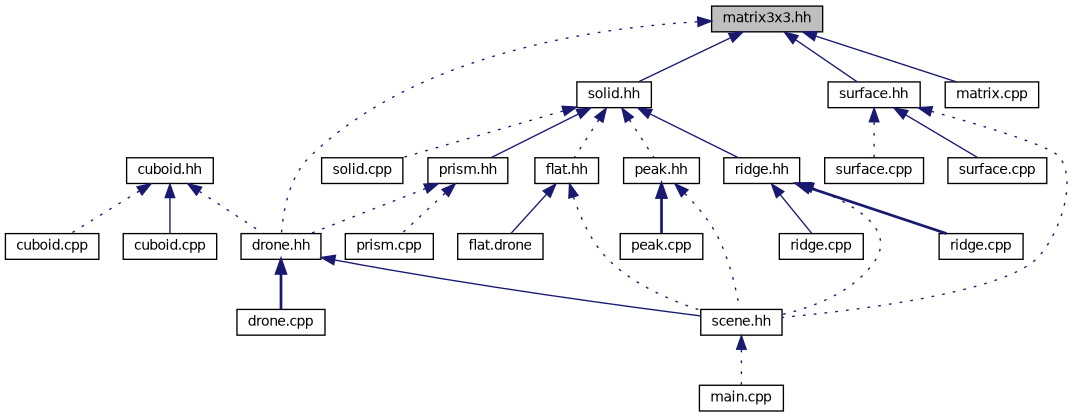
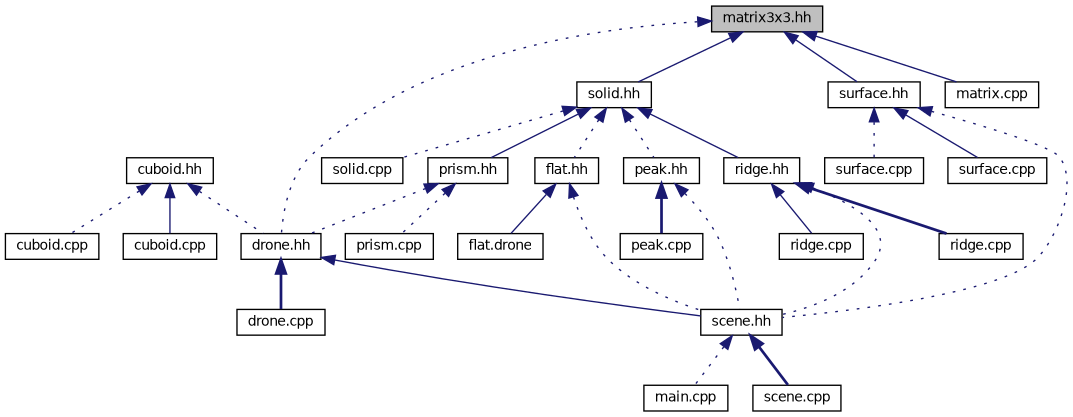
none -> (797, 398)
